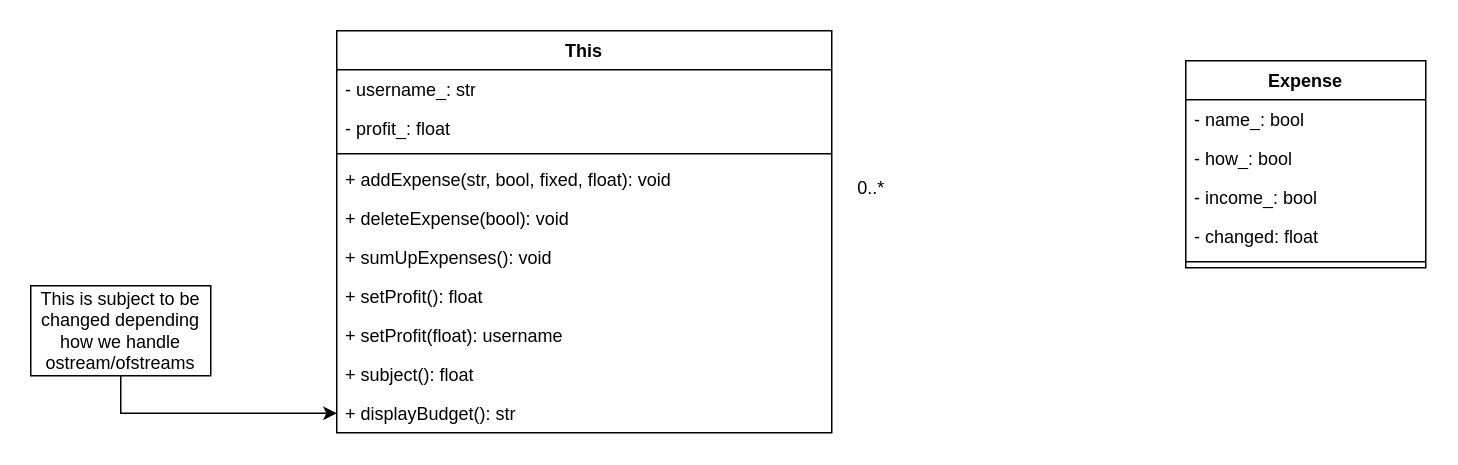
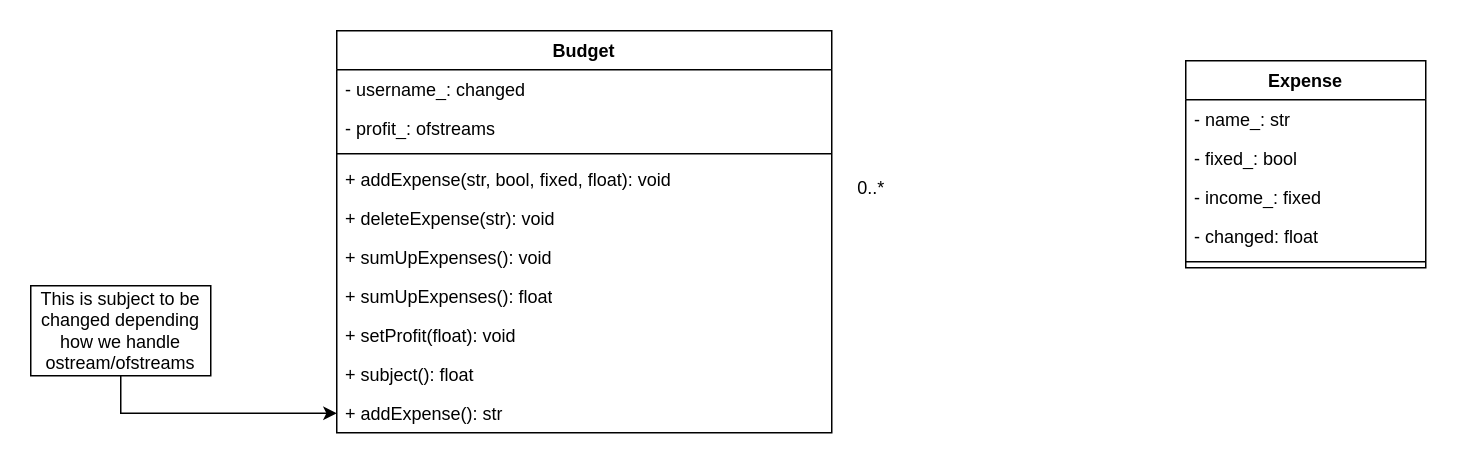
(584, 52) -> (584, 52)
(419, 91) -> (440, 91)
(1251, 121) -> (1248, 121)
(415, 130) -> (437, 130)
(1246, 160) -> (1254, 160)
(1259, 199) -> (1264, 199)
(468, 220) -> (465, 220)
(435, 298) -> (457, 298)
(475, 337) -> (453, 337)
(445, 415) -> (434, 415)
